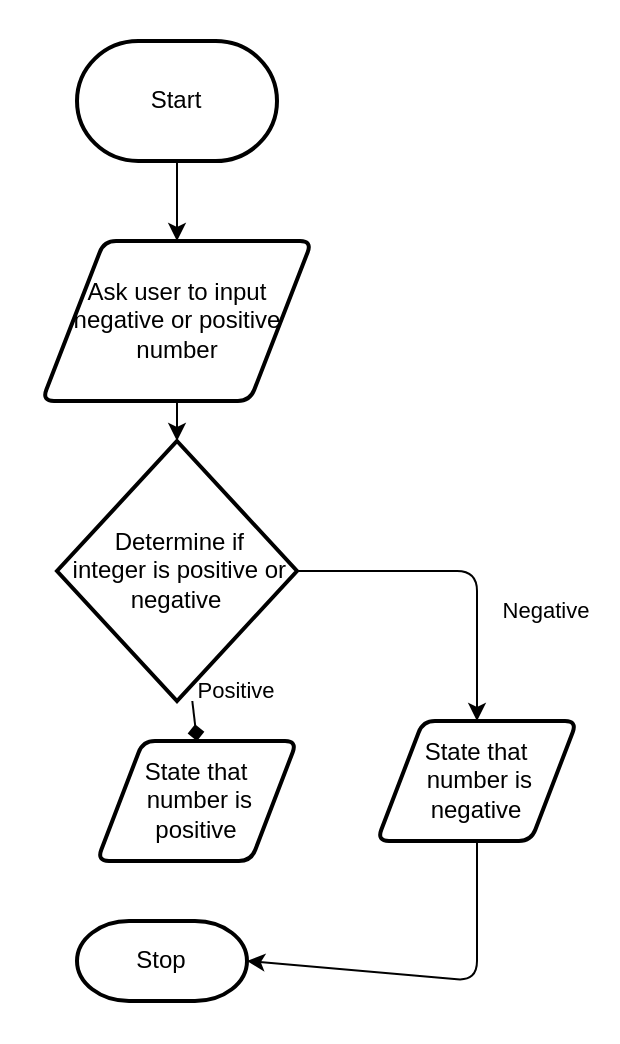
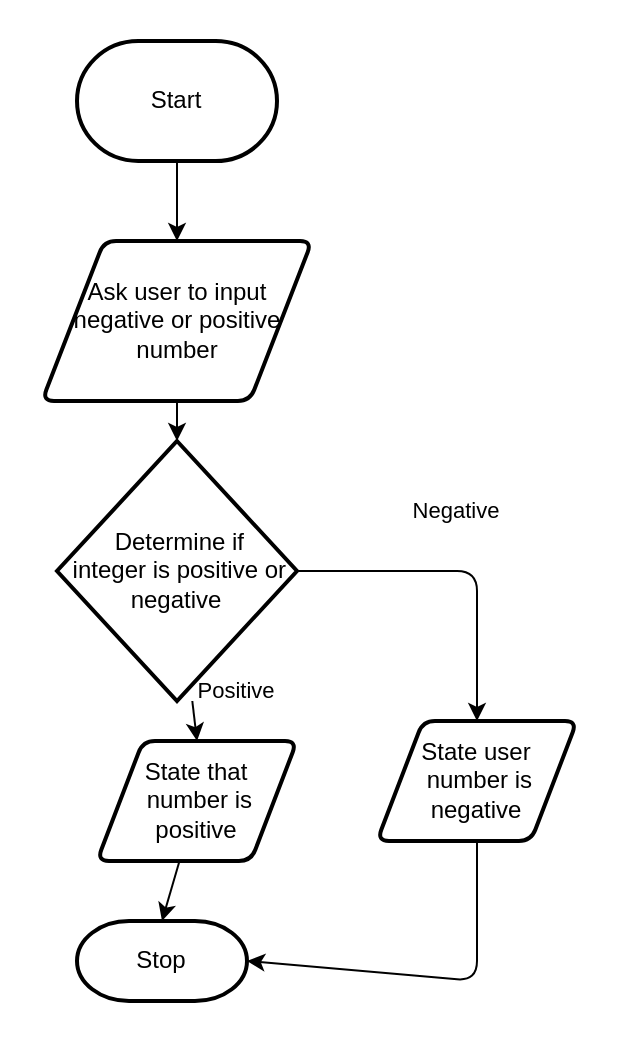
(547, 611) -> (457, 511)
(195, 724) -> (196, 728)
(477, 781) -> (477, 781)
none -> (173, 884)
